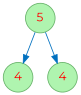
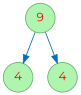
(40, 18) -> (40, 18)
